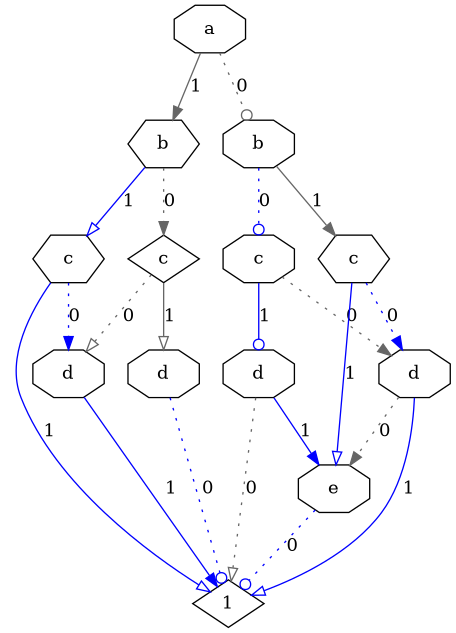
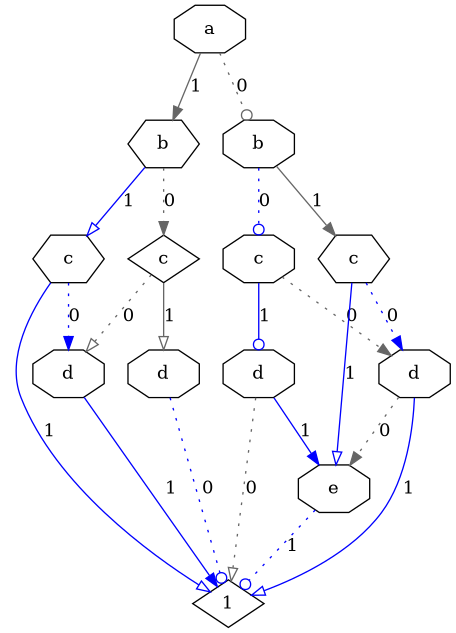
(293, 546) -> (293, 546)
